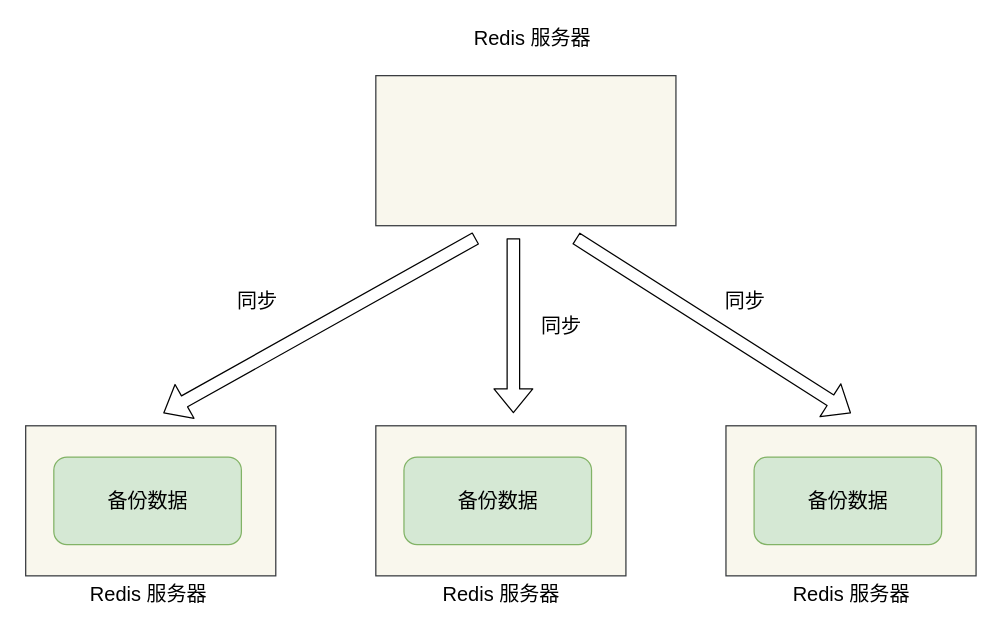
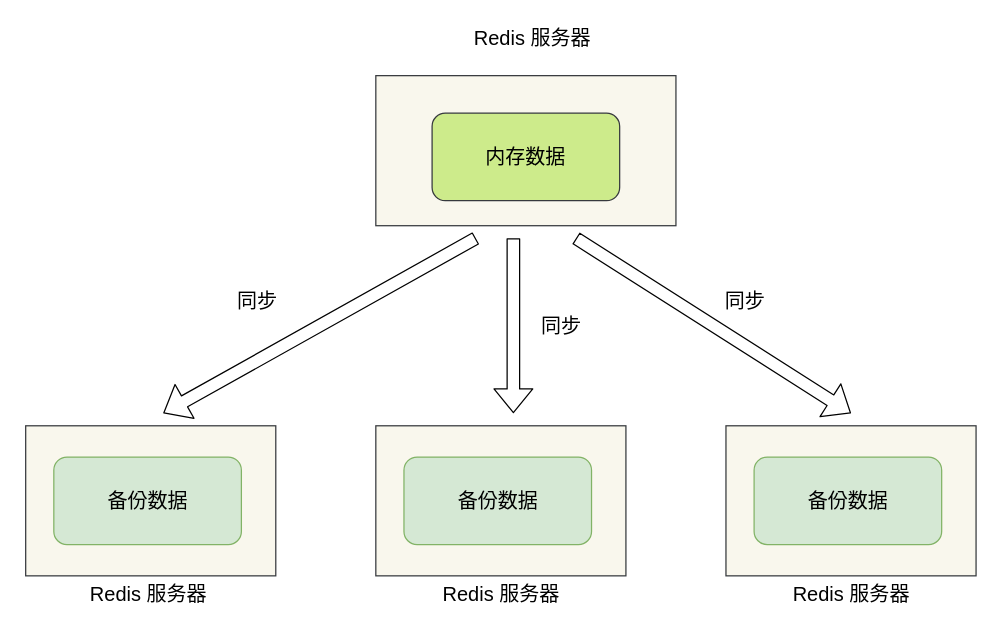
none -> (526, 157)
